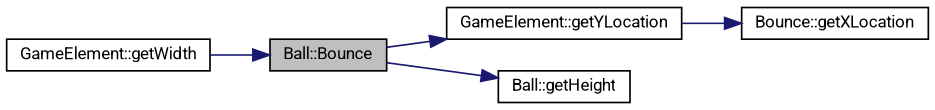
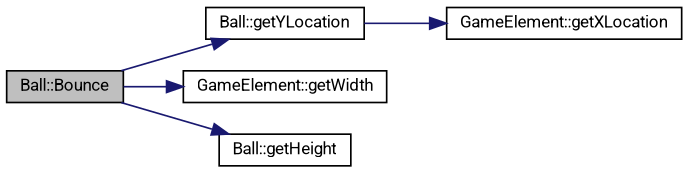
(564, 23) -> (285, 23)
(835, 23) -> (564, 23)
(231, 55) -> (145, 87)
